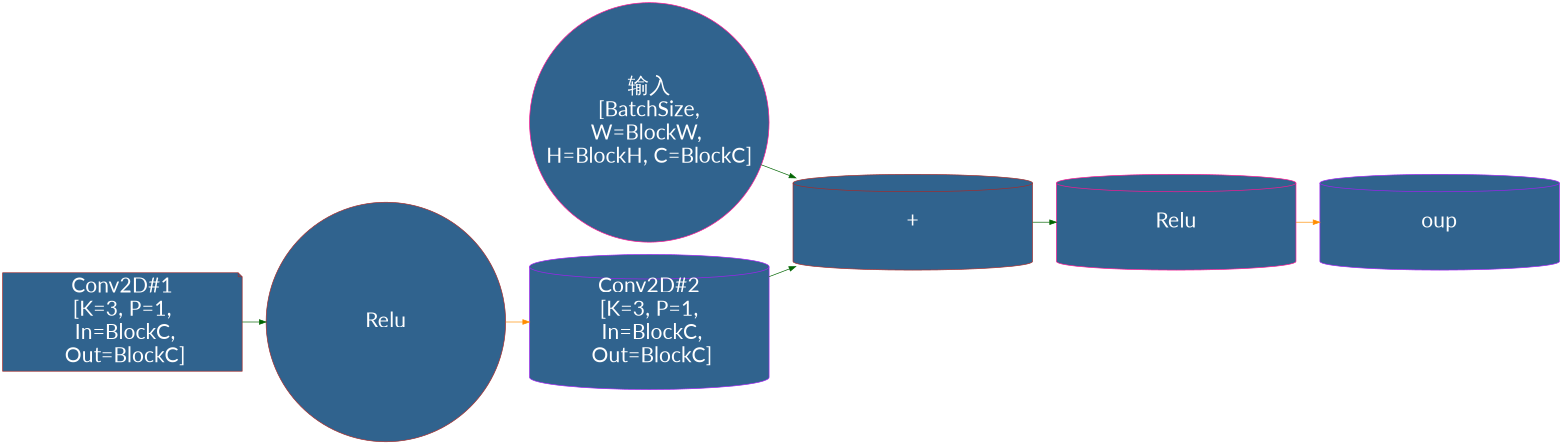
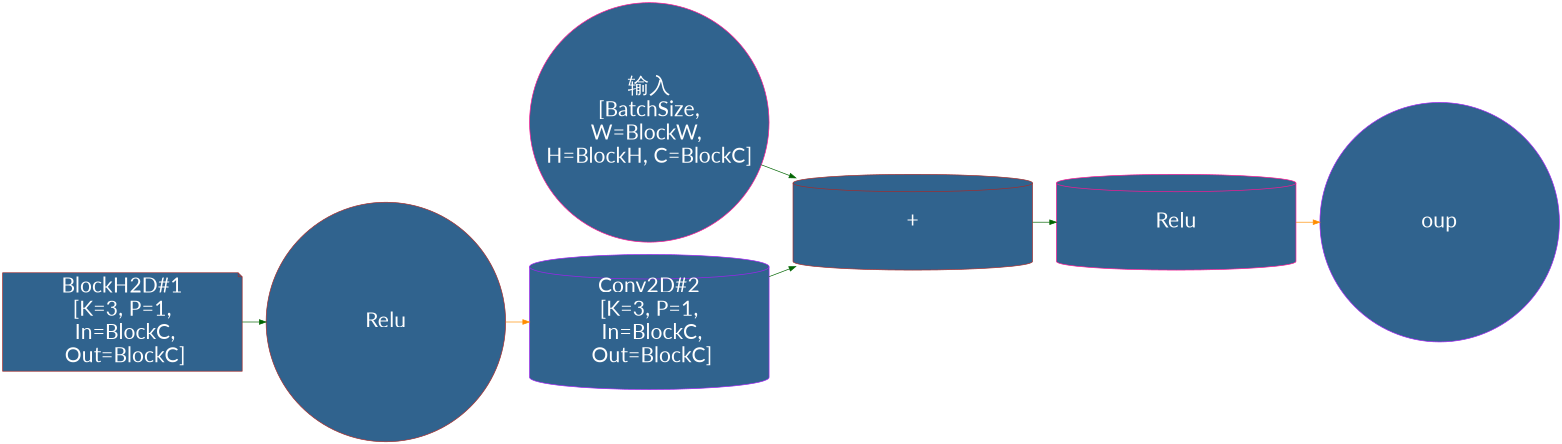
(1440, 222) -> (1440, 222)
(122, 322) -> (122, 322)
